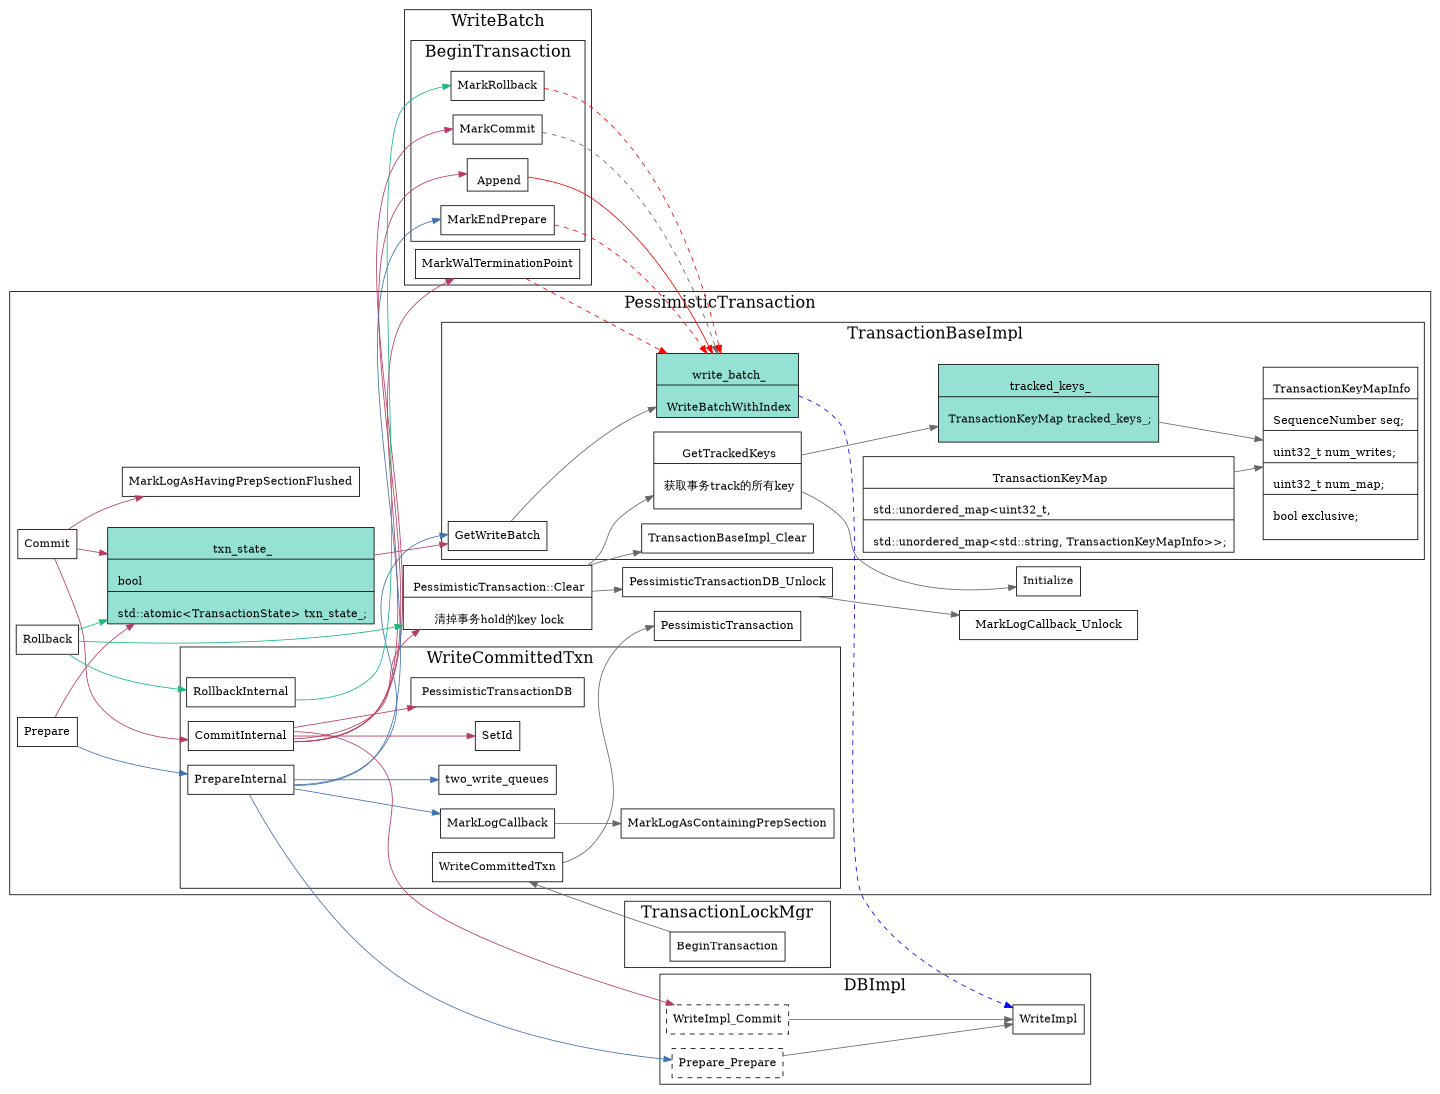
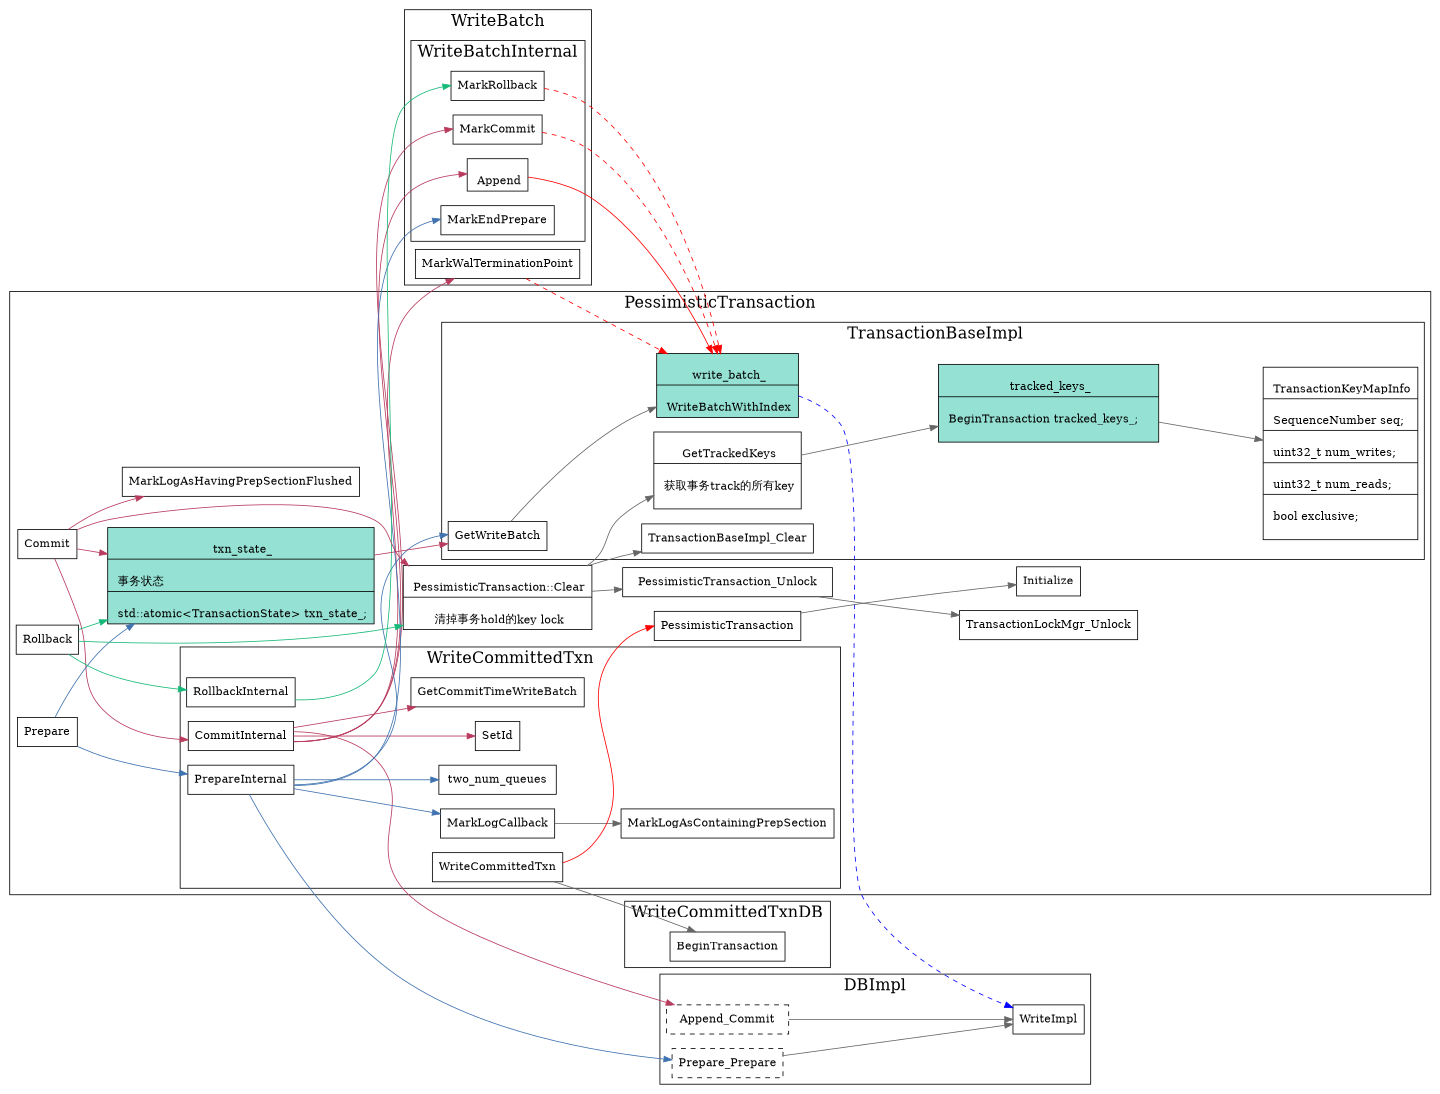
(498, 53) -> (498, 53)
(653, 217) -> (653, 217)
(638, 273) -> none
(1049, 419) -> (1042, 419)
(1327, 485) -> (1331, 485)
(1049, 504) -> none
(885, 575) -> (904, 598)
(128, 581) -> (139, 581)
(728, 582) -> (728, 582)
(1049, 625) -> (1049, 625)
(81, 675) -> (81, 675)
(498, 692) -> (498, 692)
(376, 712) -> (251, 505)
(606, 746) -> (606, 746)
(498, 780) -> (498, 780)
(604, 909) -> (618, 903)
(728, 913) -> (728, 913)
(728, 1019) -> (728, 1019)
